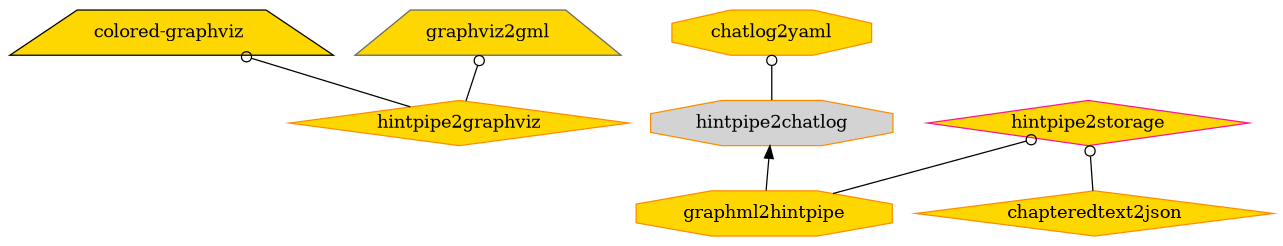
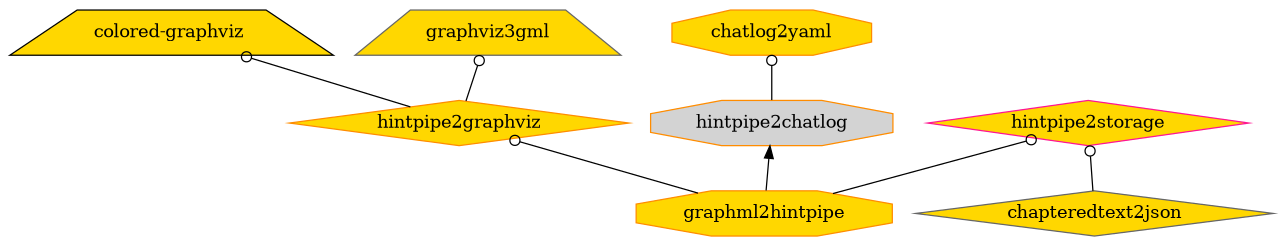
(488, 33) -> (488, 33)
none -> (609, 167)
(1094, 213) -> (1094, 213)
